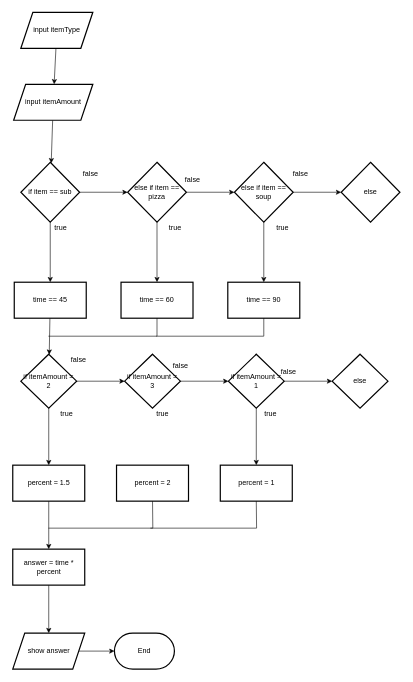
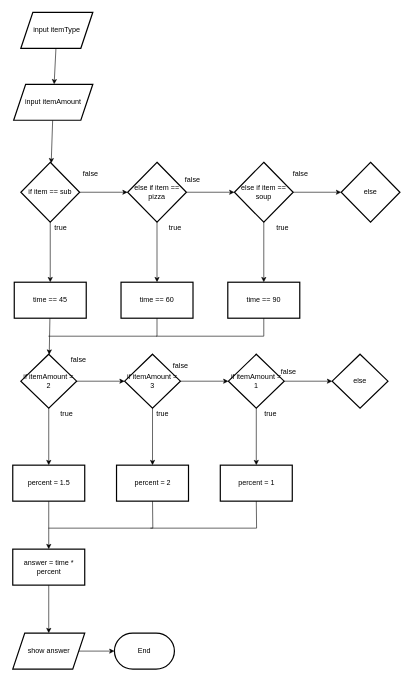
none -> (152, 434)
